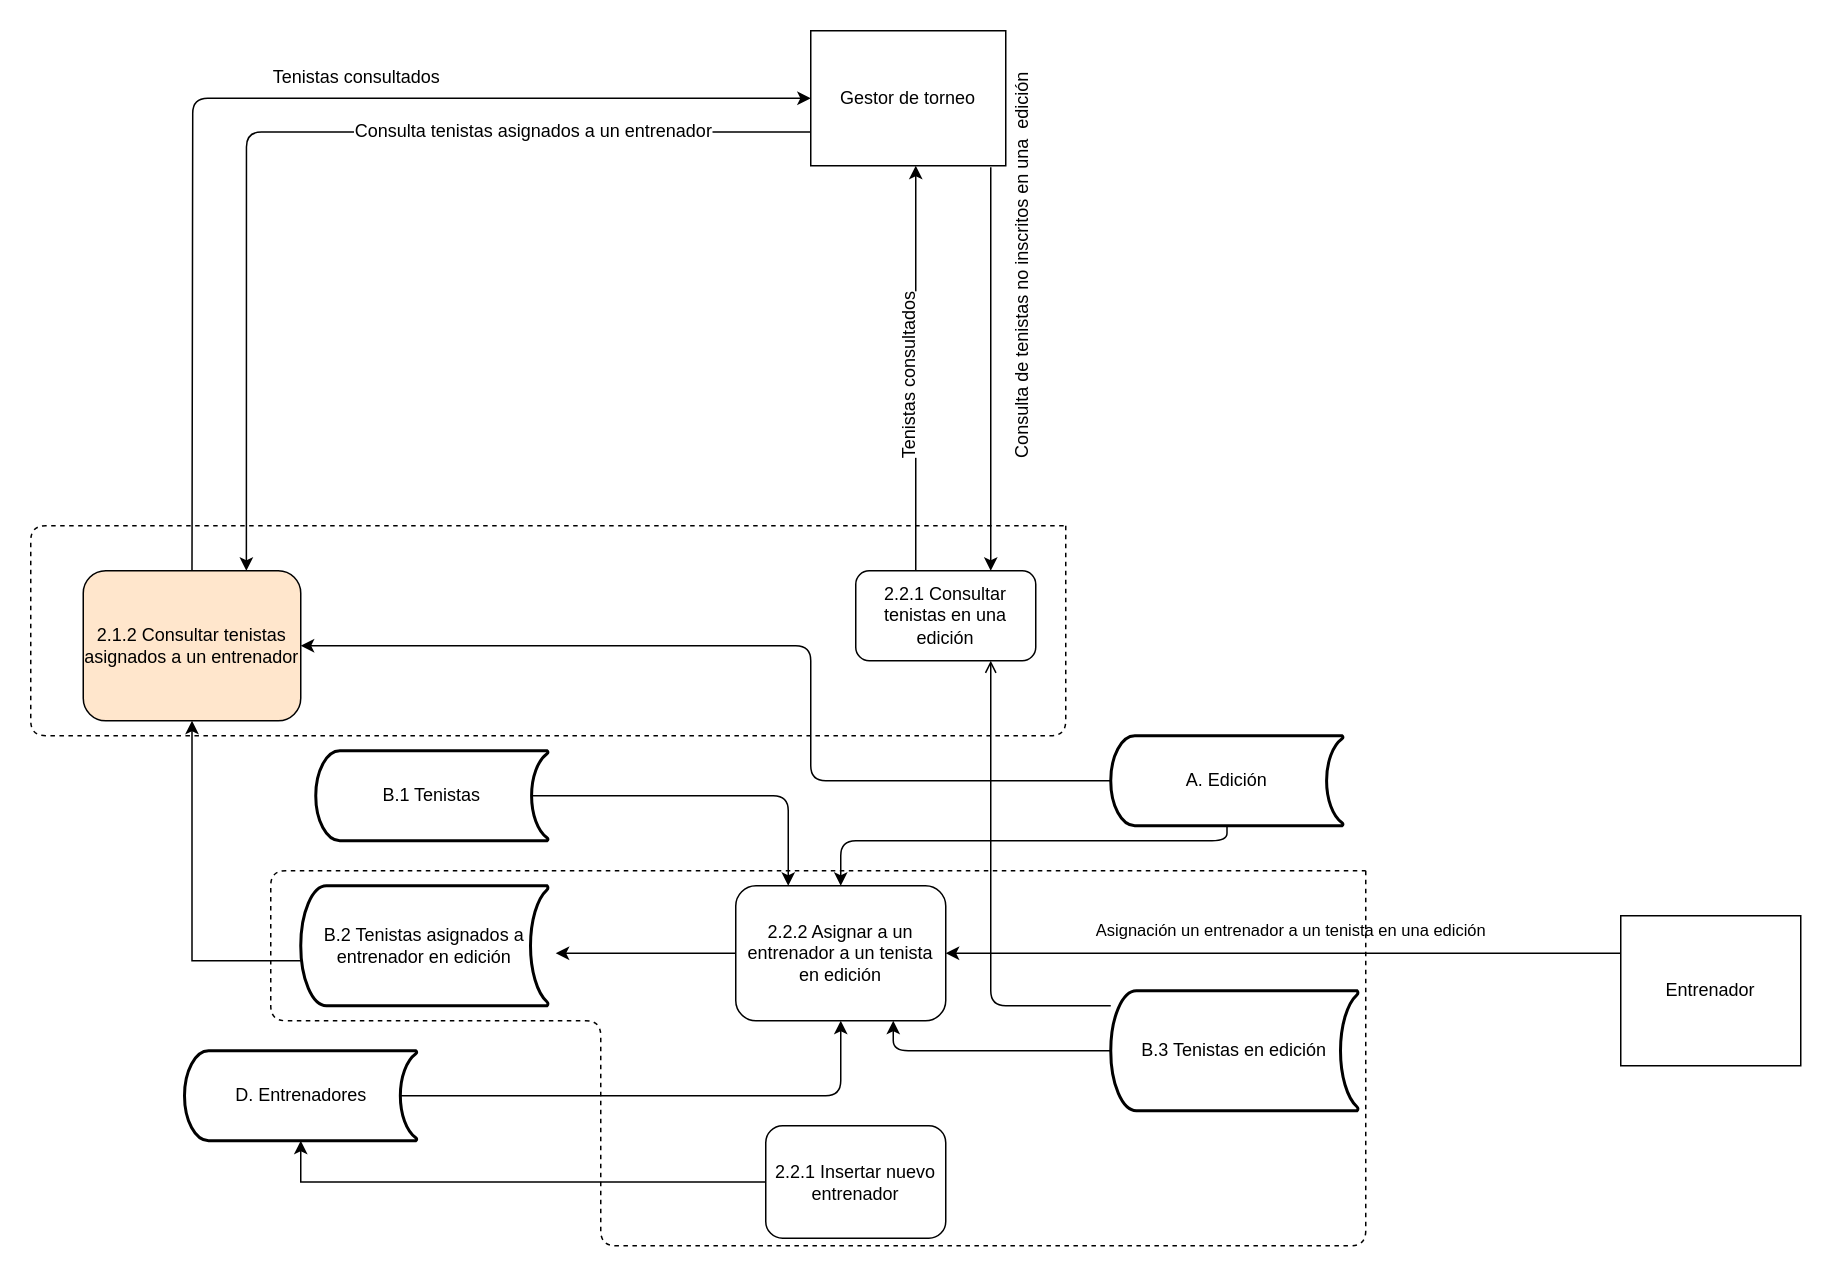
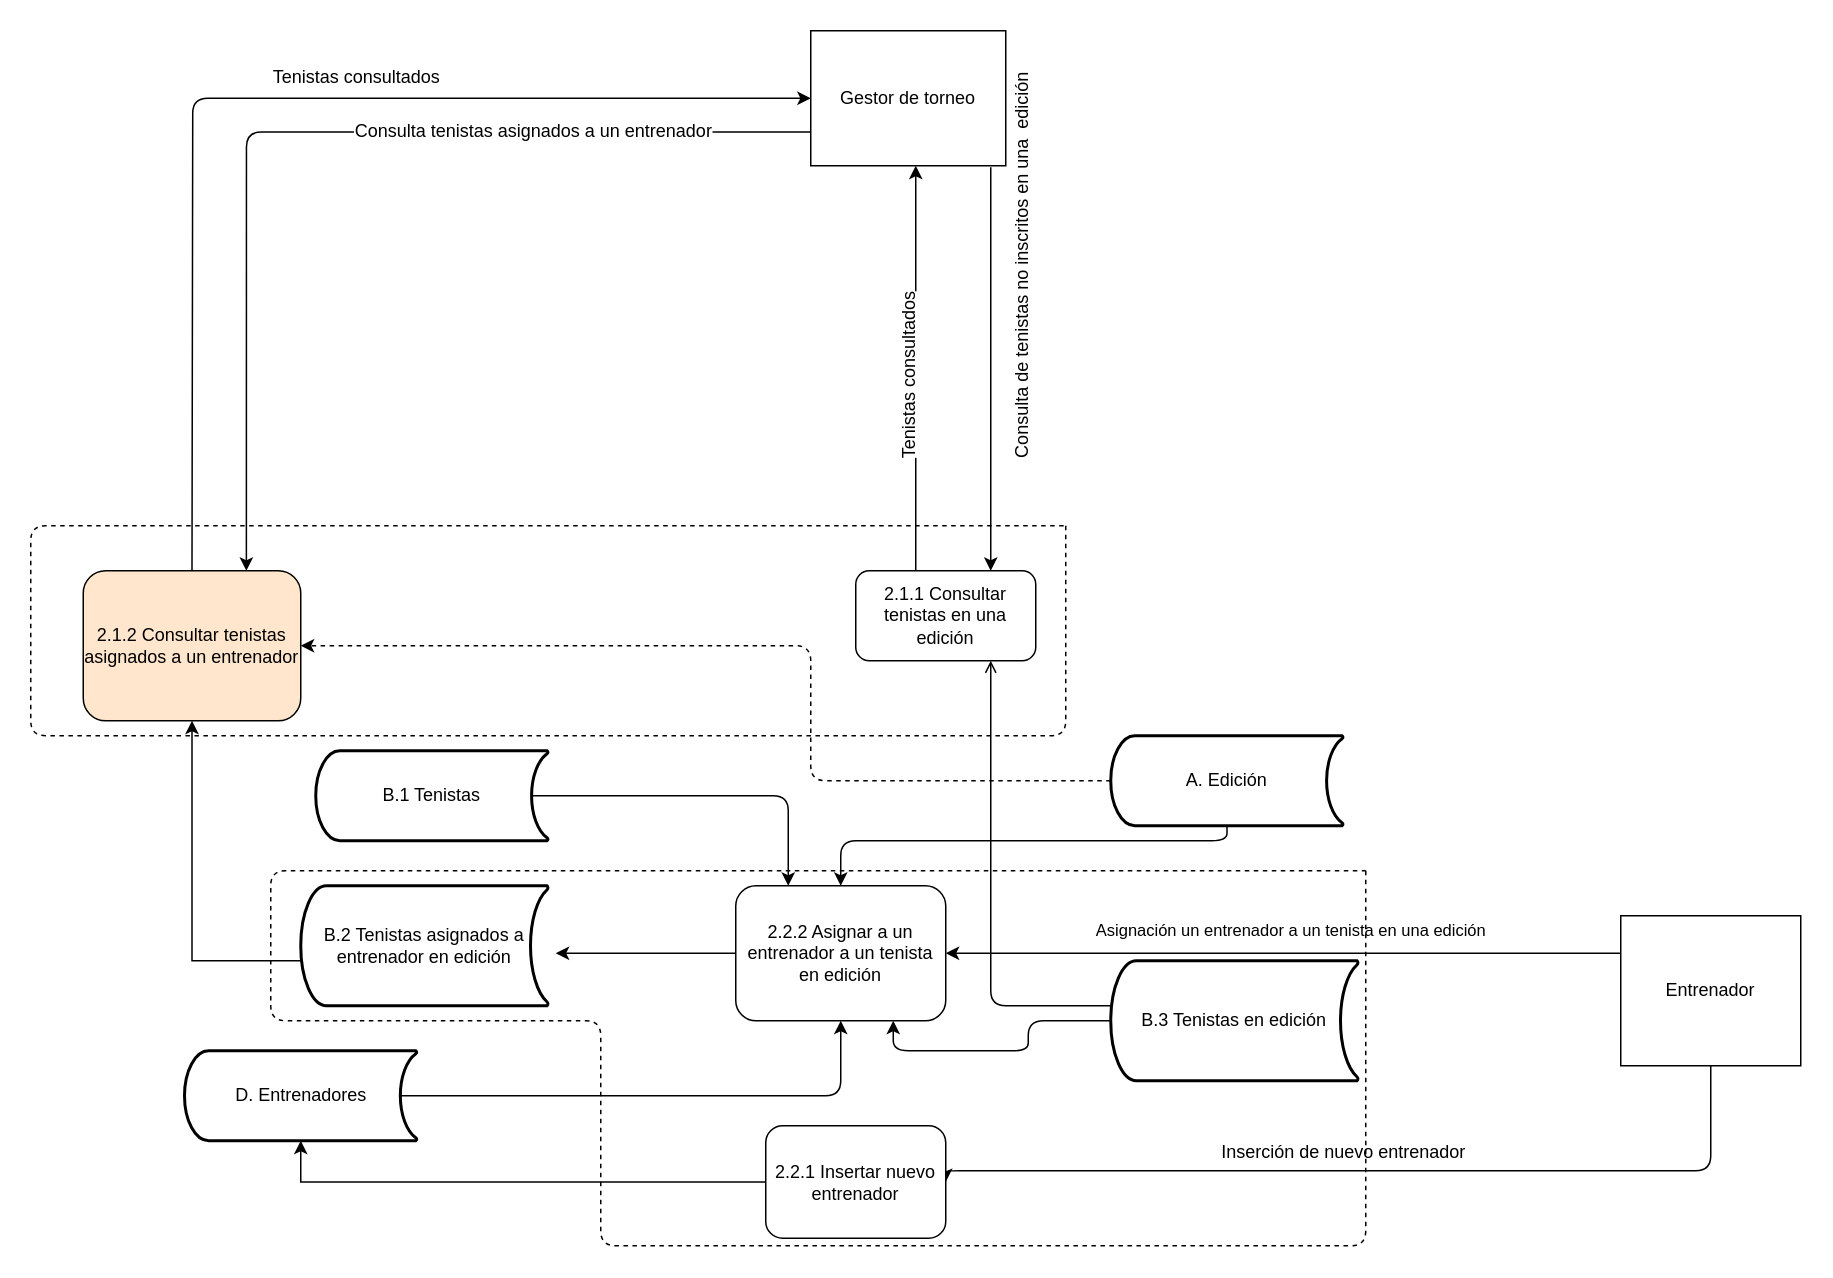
(946, 616) -> (946, 616)
(769, 646) -> (769, 646)
(1235, 1051) -> (1235, 1021)
none -> (1377, 1171)
